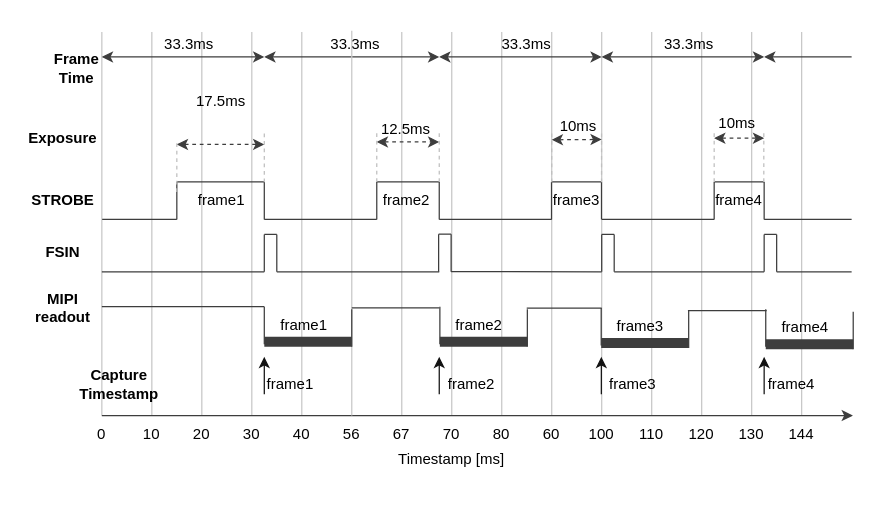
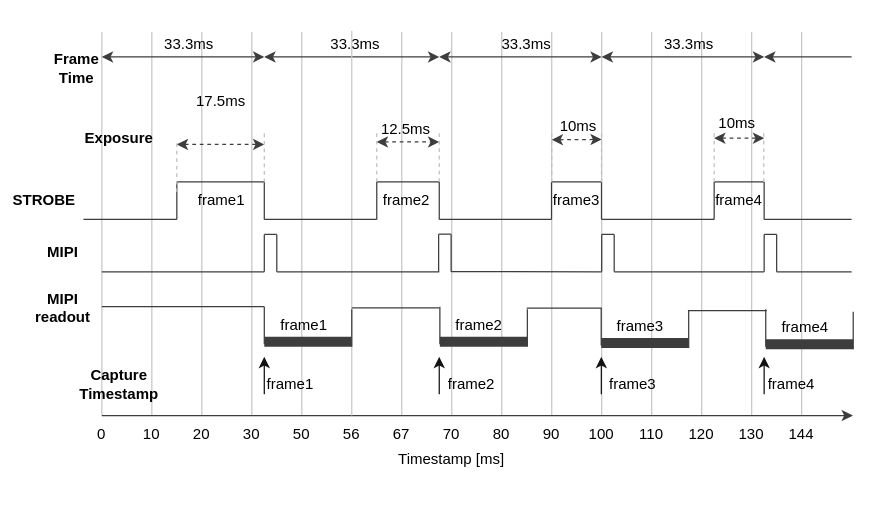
(63, 138) -> (119, 138)
(63, 201) -> (44, 201)
(63, 253) -> (63, 253)
(302, 434) -> (302, 434)
(552, 434) -> (552, 434)
